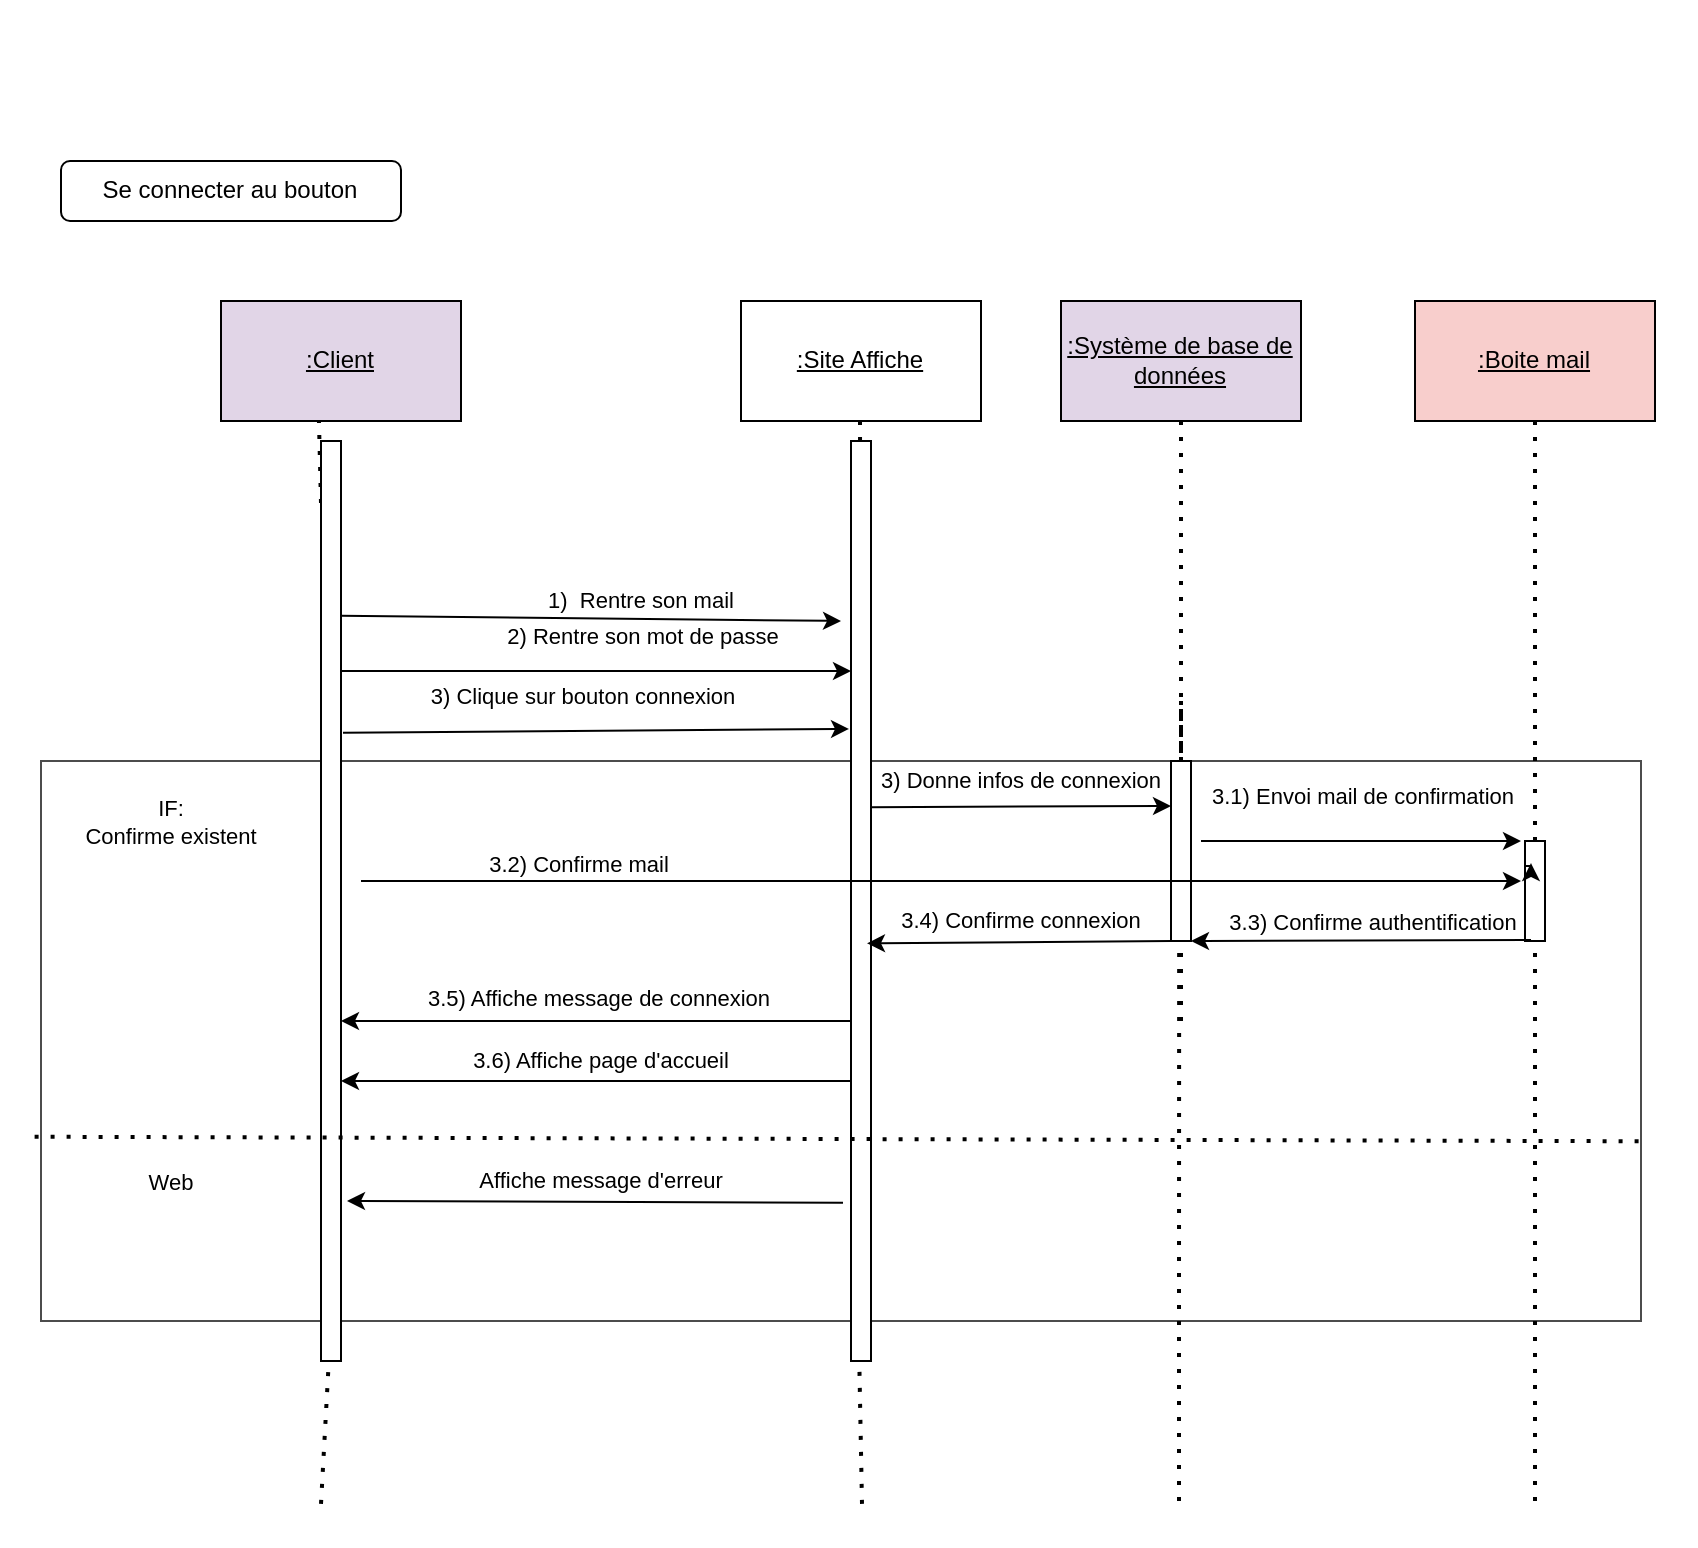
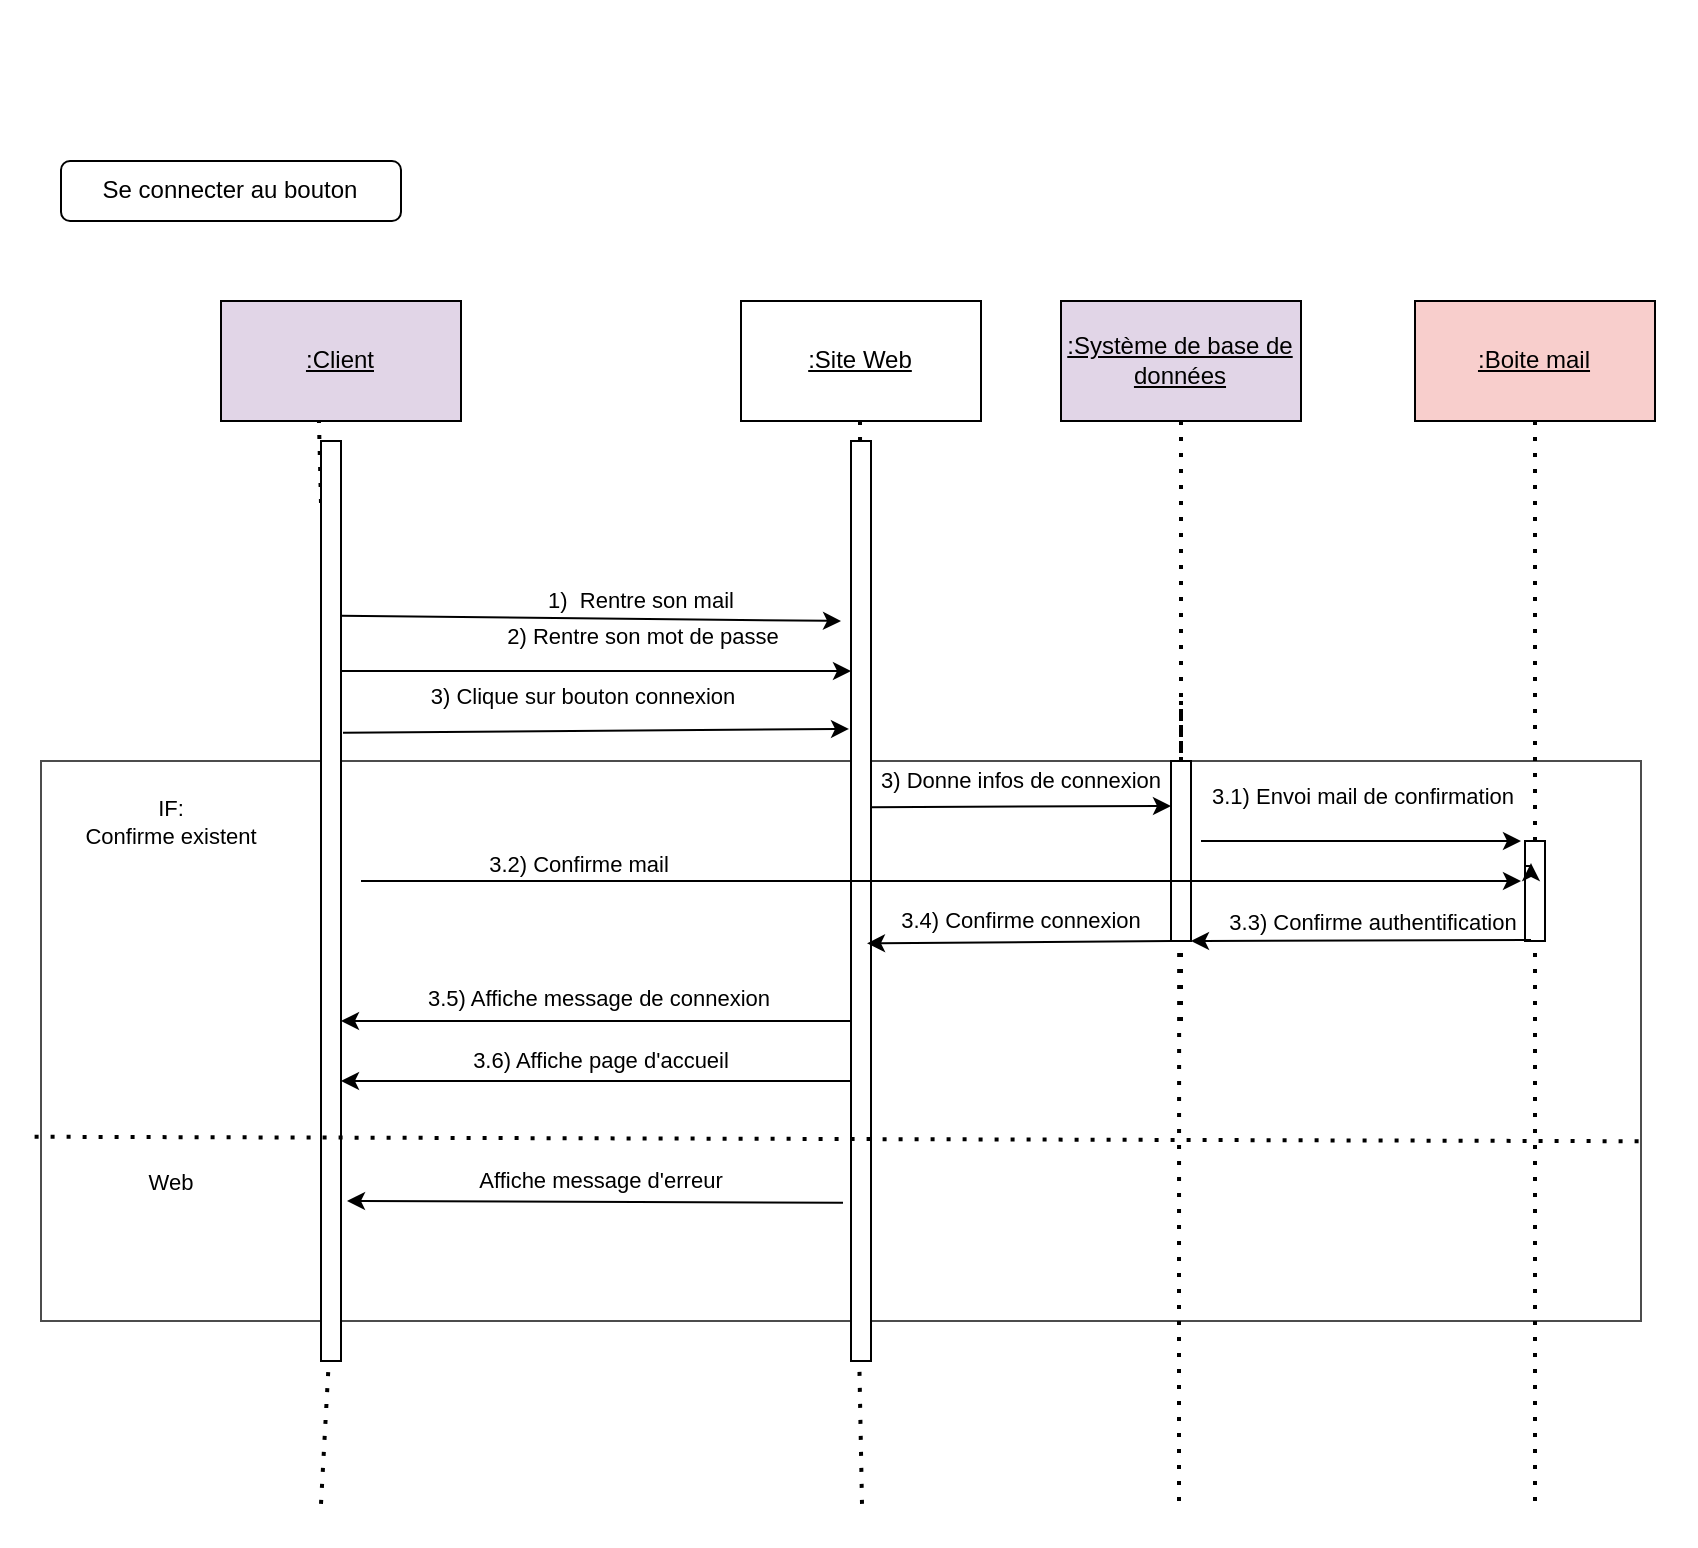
(861, 361) -> (861, 361)
